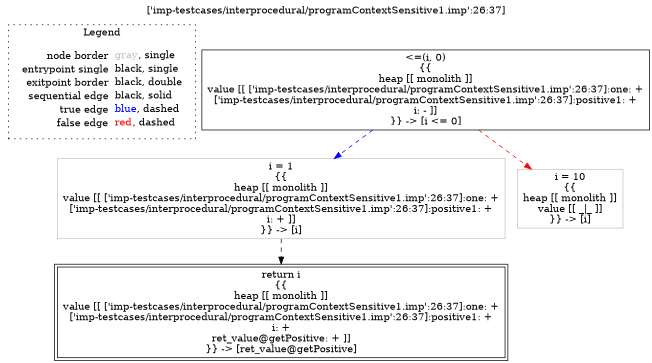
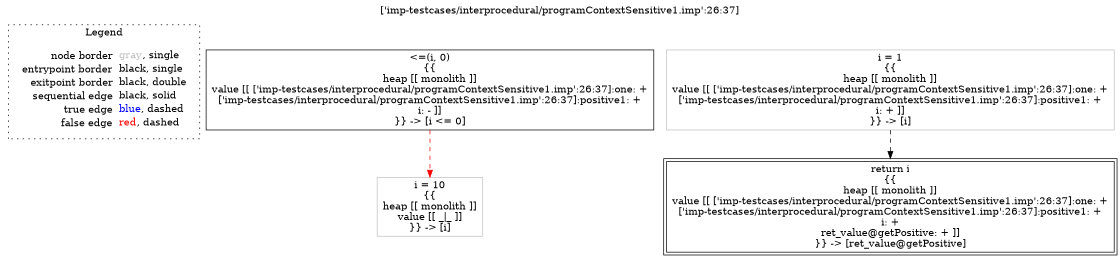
(67, 69) -> (69, 69)
(356, 142) -> none
